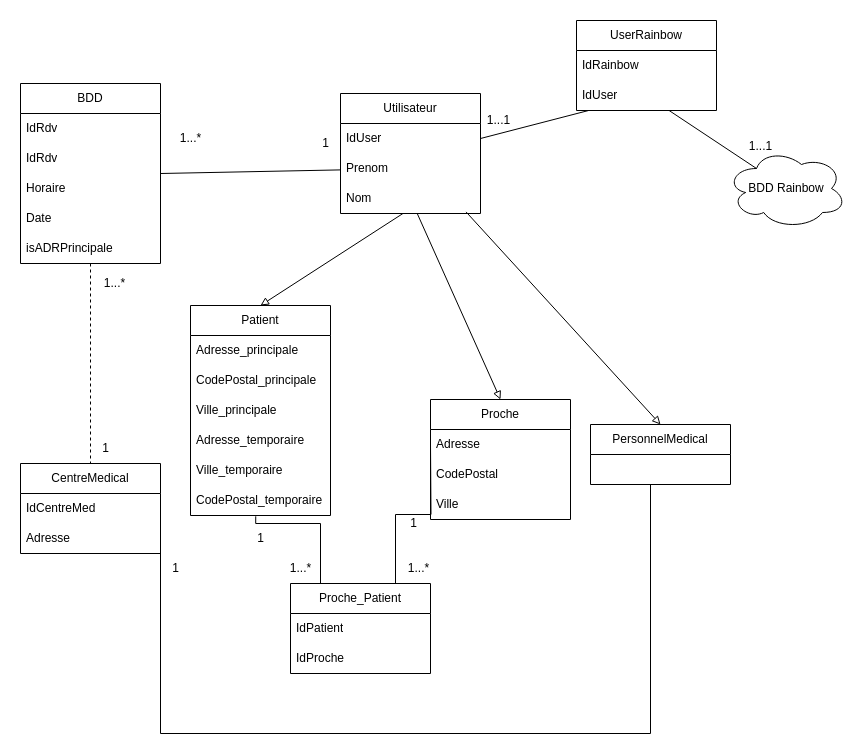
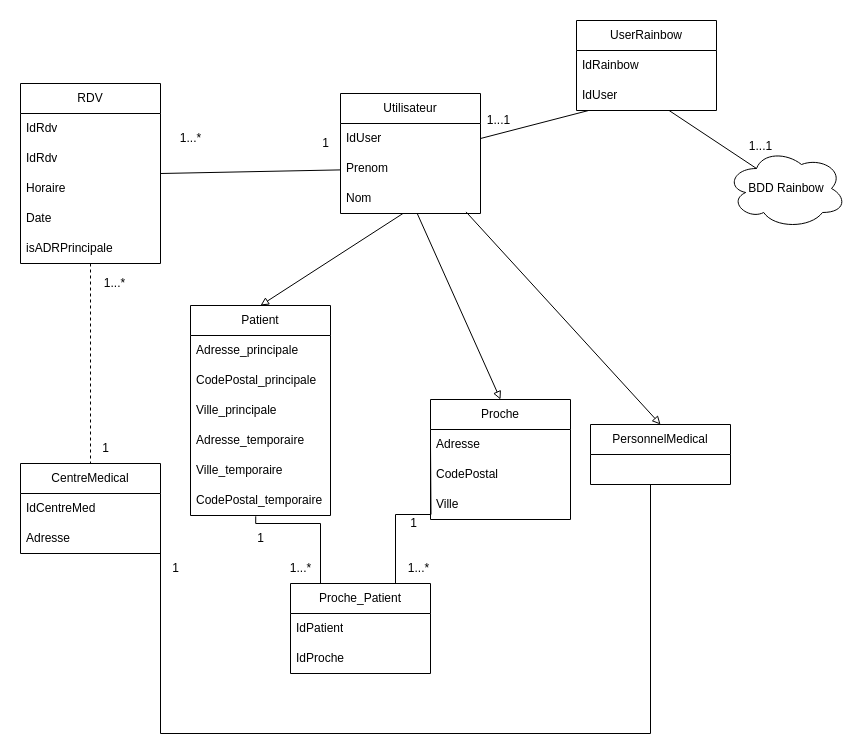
(91, 99) -> (91, 99)
